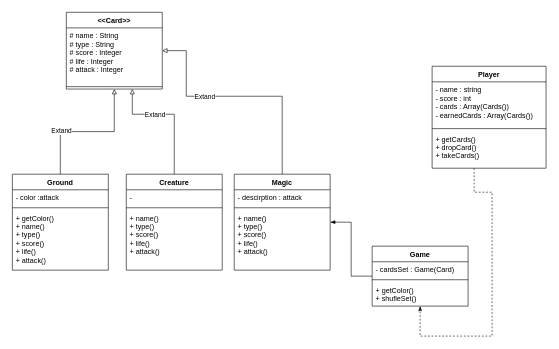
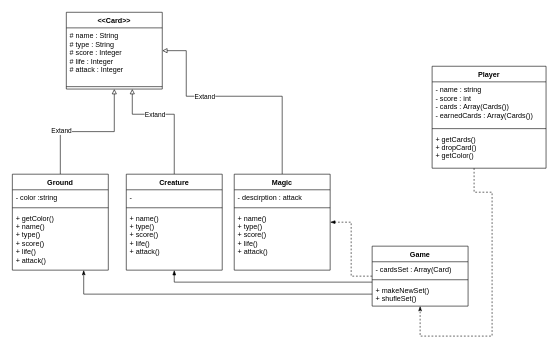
(459, 139) -> (459, 139)
(42, 198) -> (41, 198)
(351, 251) -> (351, 251)
(418, 270) -> (420, 270)
none -> (174, 280)
(398, 290) -> (403, 290)
none -> (84, 293)
